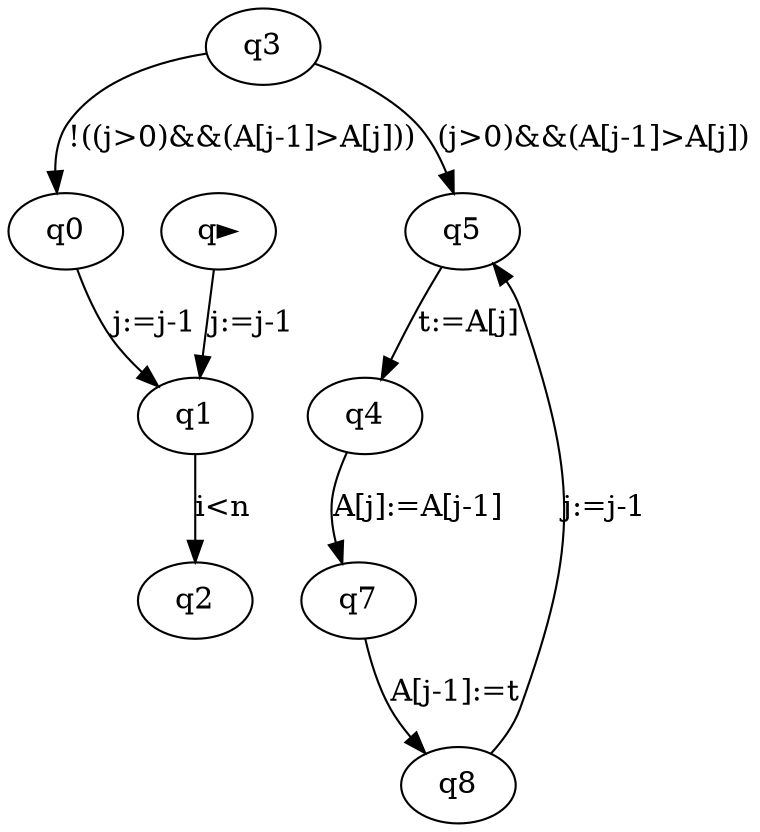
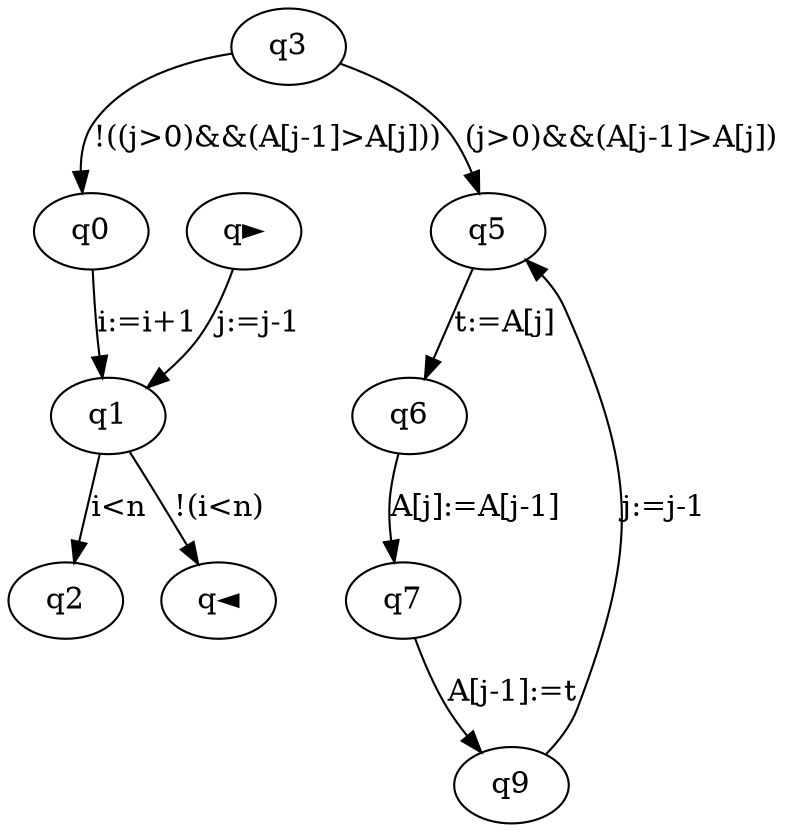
(155, 324) -> (147, 324)
(365, 416) -> (410, 416)
none -> (219, 601)
(458, 785) -> (511, 785)
